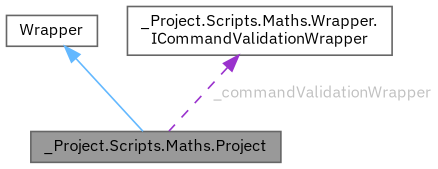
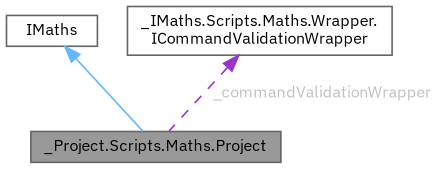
(52, 31) -> (52, 31)
(260, 31) -> (260, 31)
